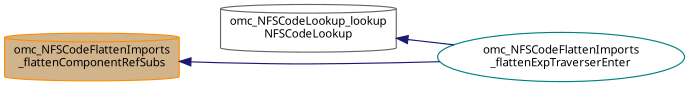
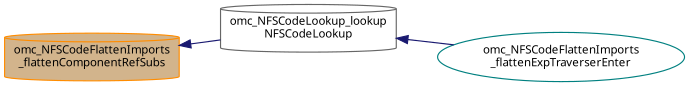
(315, 64) -> (206, 42)
